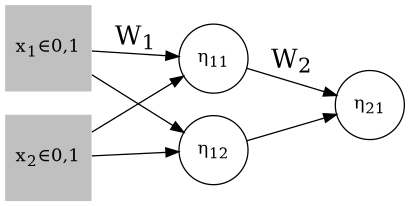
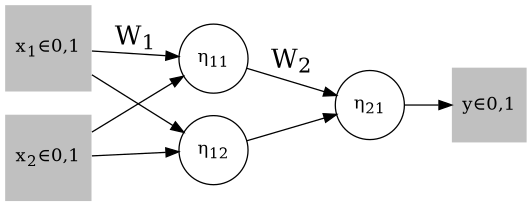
none -> (489, 105)
